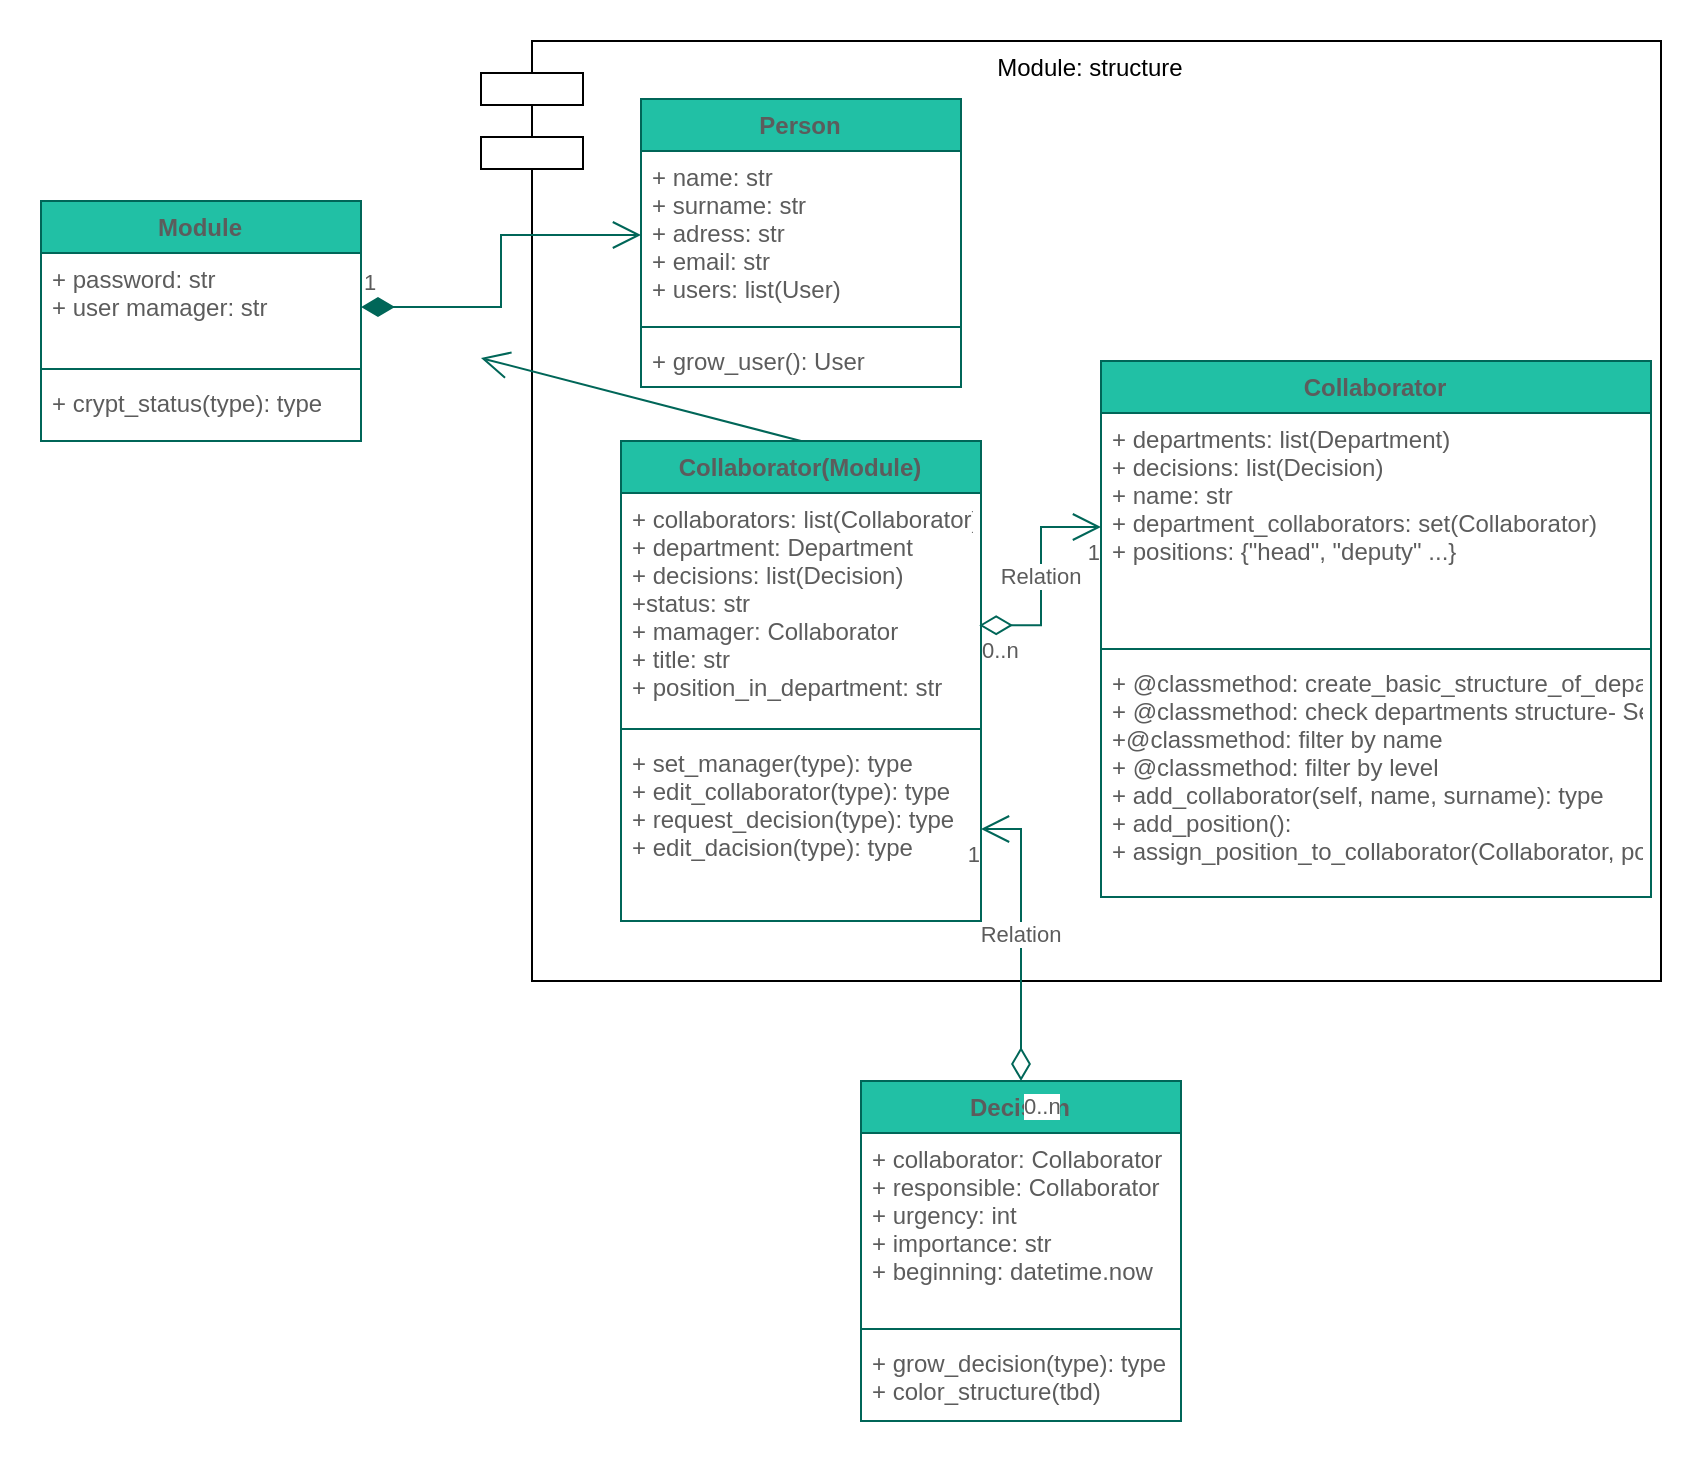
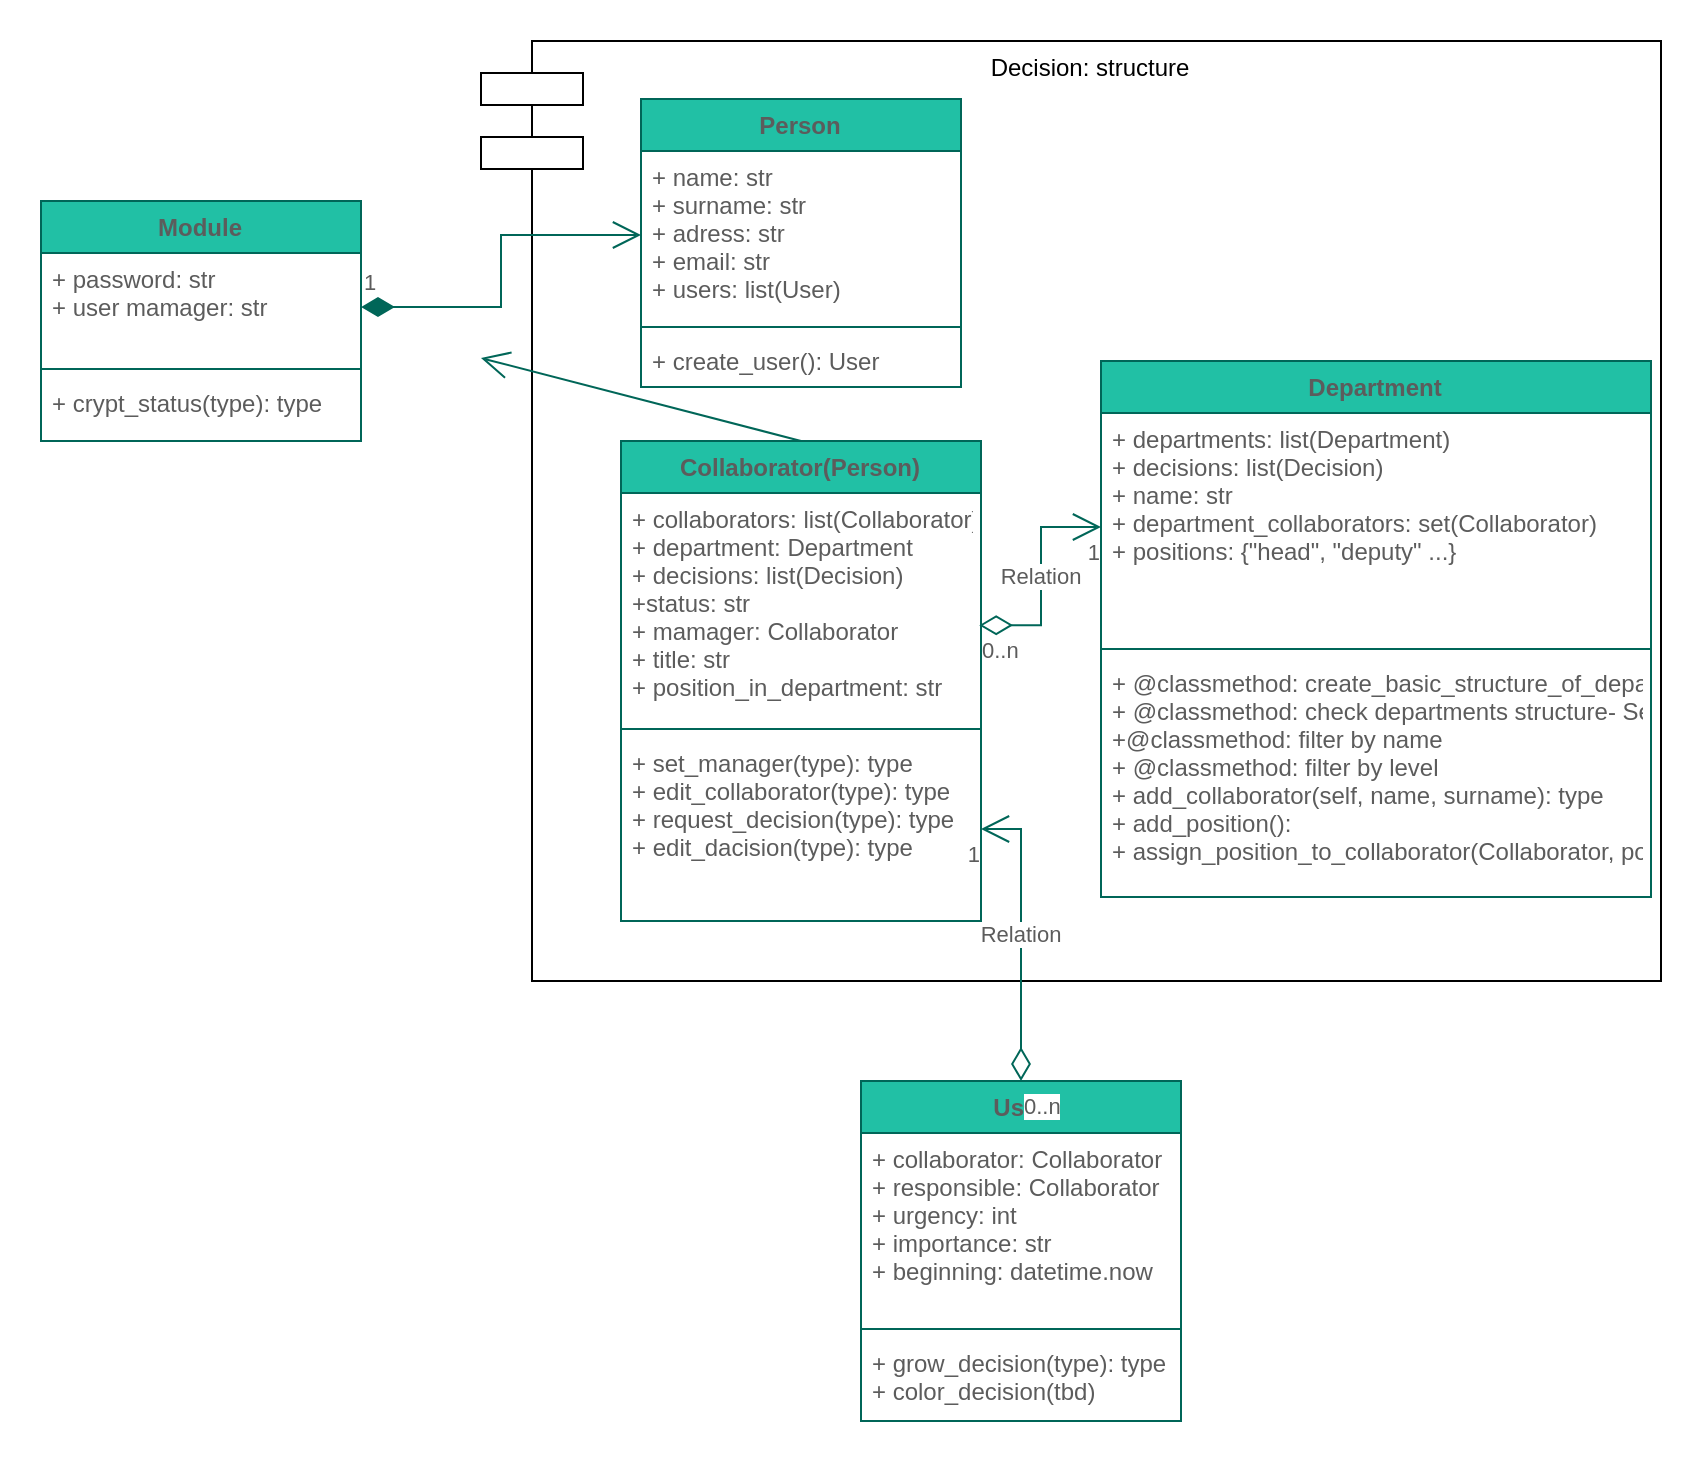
(1090, 68) -> (1090, 68)
(770, 362) -> (784, 362)
(1375, 388) -> (1375, 388)
(800, 468) -> (800, 468)
(1020, 1108) -> (1020, 1108)
(1038, 1364) -> (1038, 1364)
